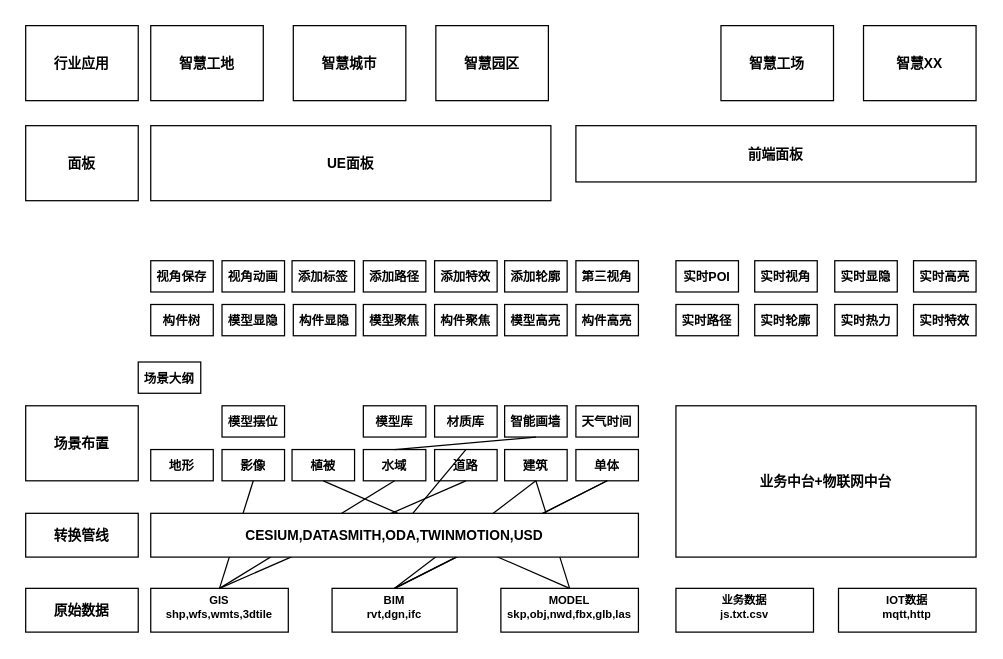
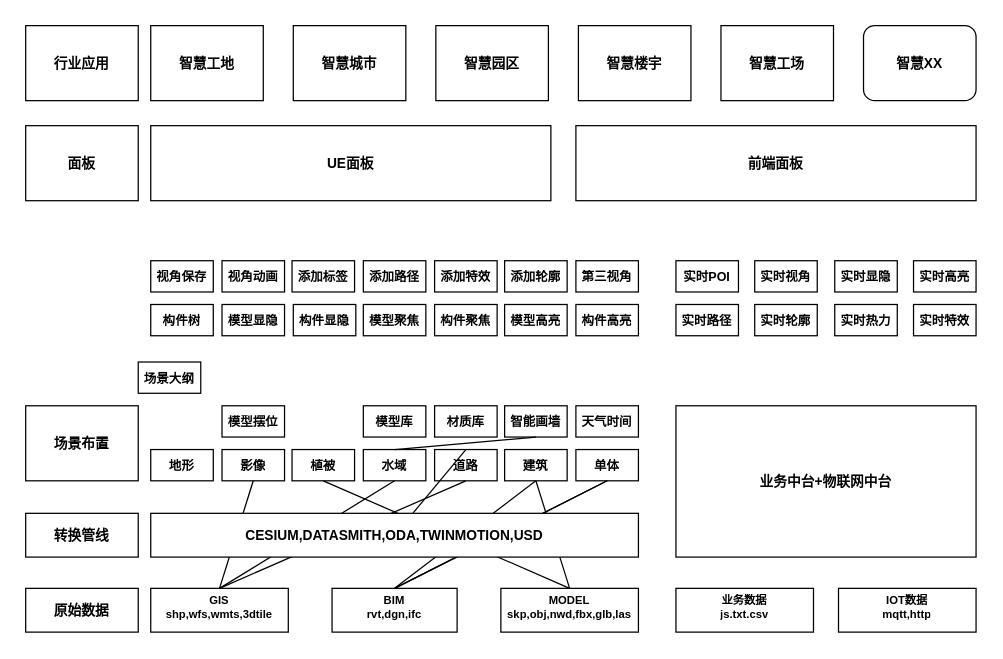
none -> (634, 63)
(919, 63) -> (919, 63)
(776, 154) -> (776, 163)
